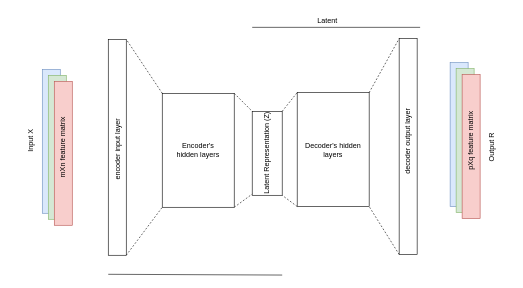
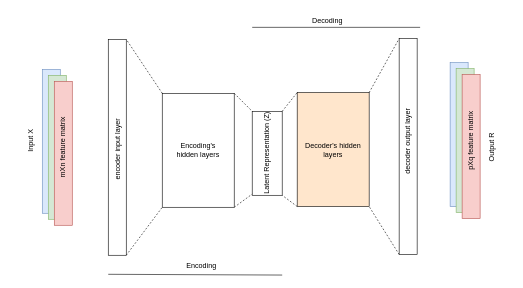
(328, 21) -> (328, 21)
(198, 150) -> (198, 150)
(333, 150) -> (333, 150)
none -> (201, 266)
